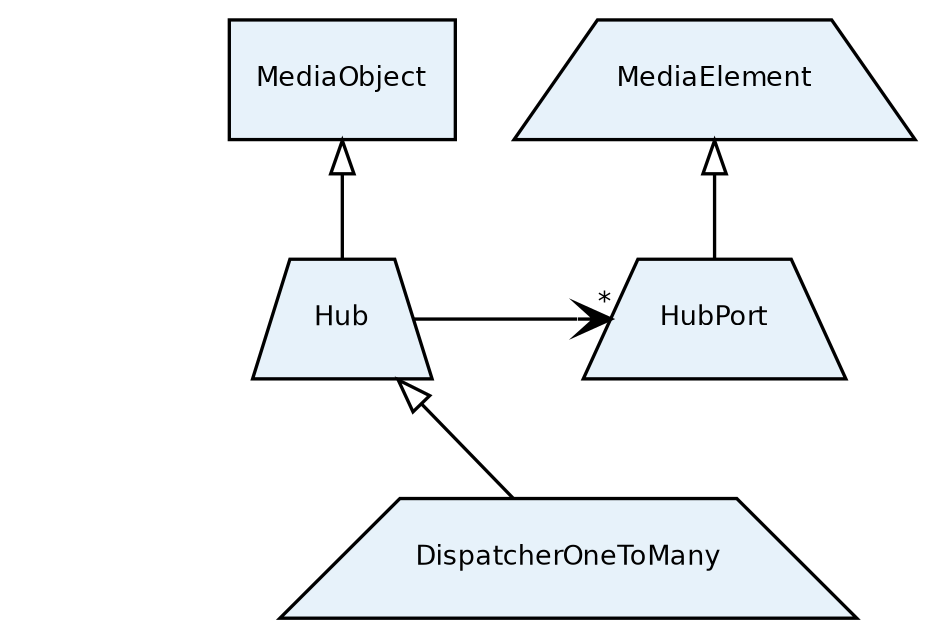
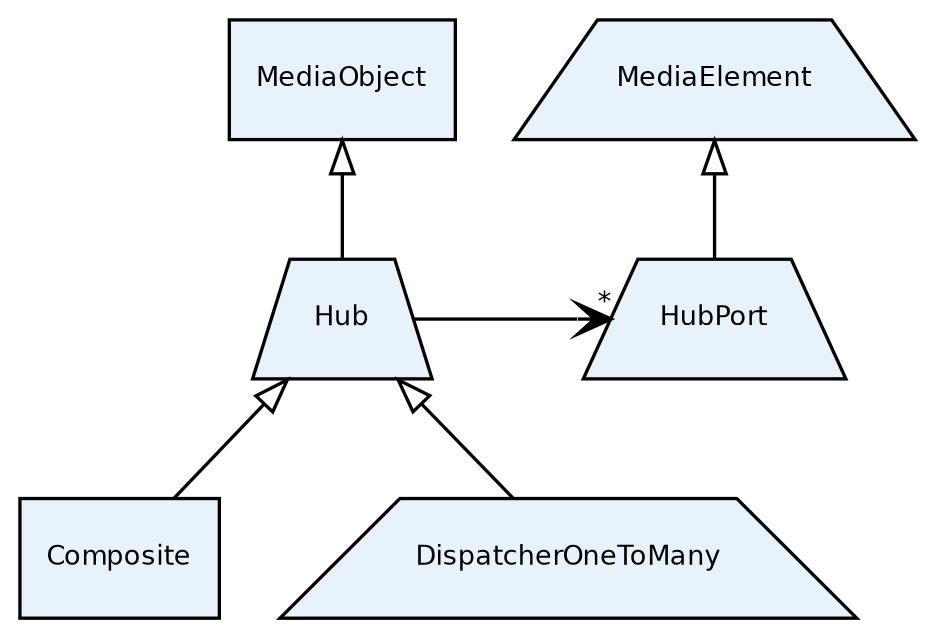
none -> (120, 558)
